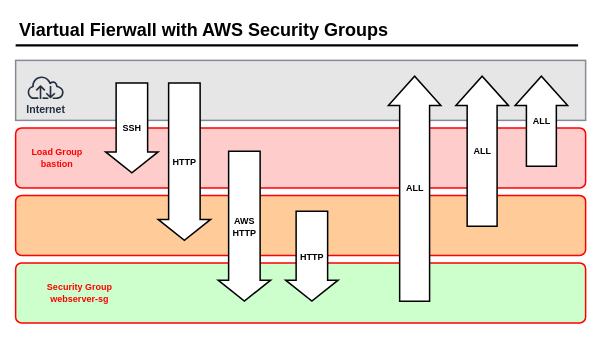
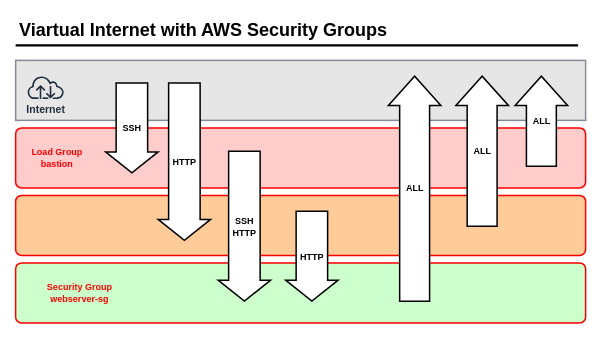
(111, 13) -> (114, 13)
(245, 226) -> (245, 226)
